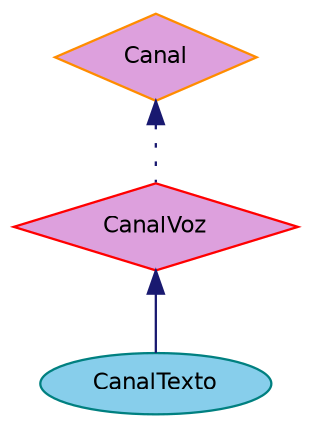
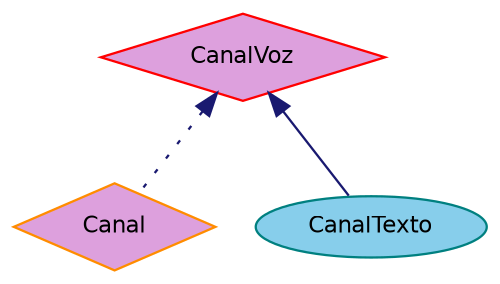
(156, 154) -> (171, 152)
